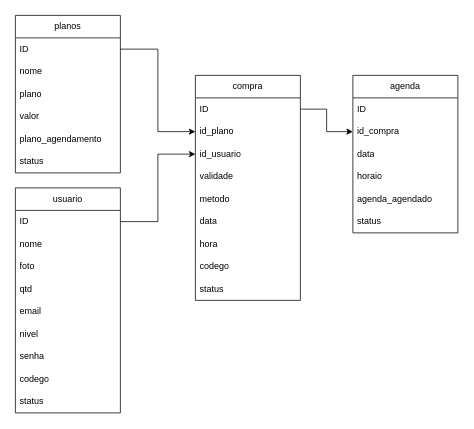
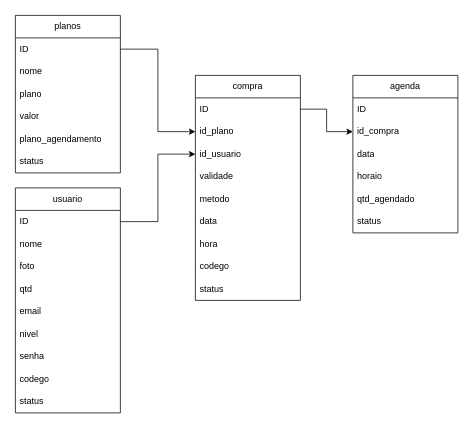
(395, 199) -> (388, 199)
